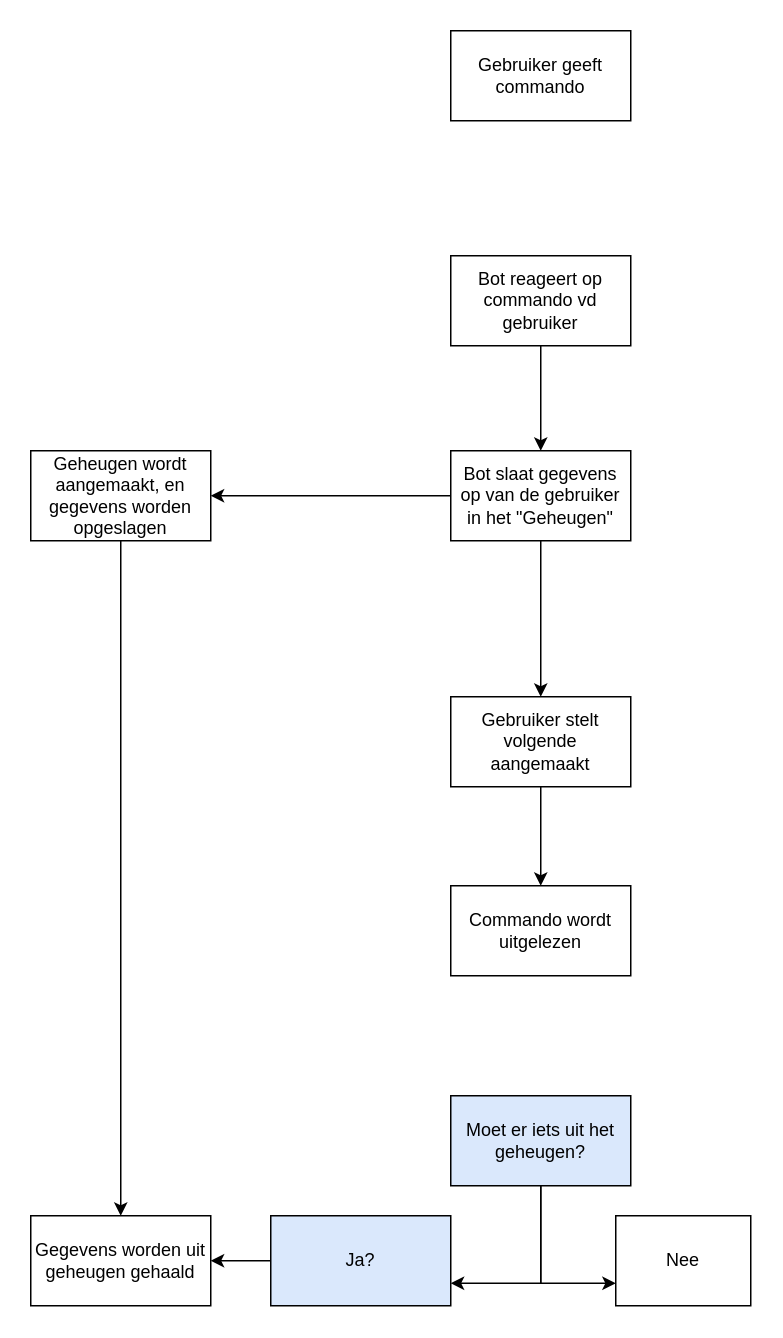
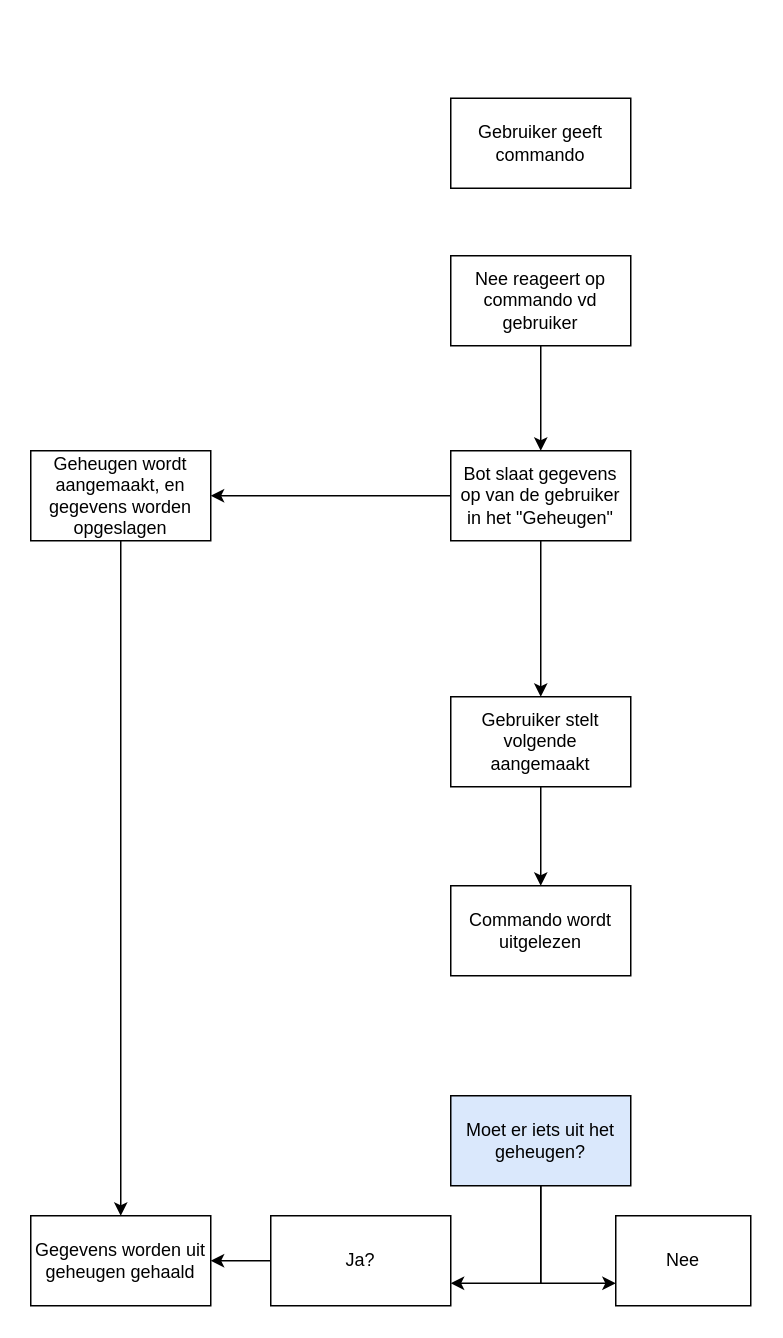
(541, 76) -> (541, 143)
(541, 301) -> (541, 301)
(361, 1261) -> (361, 1261)
